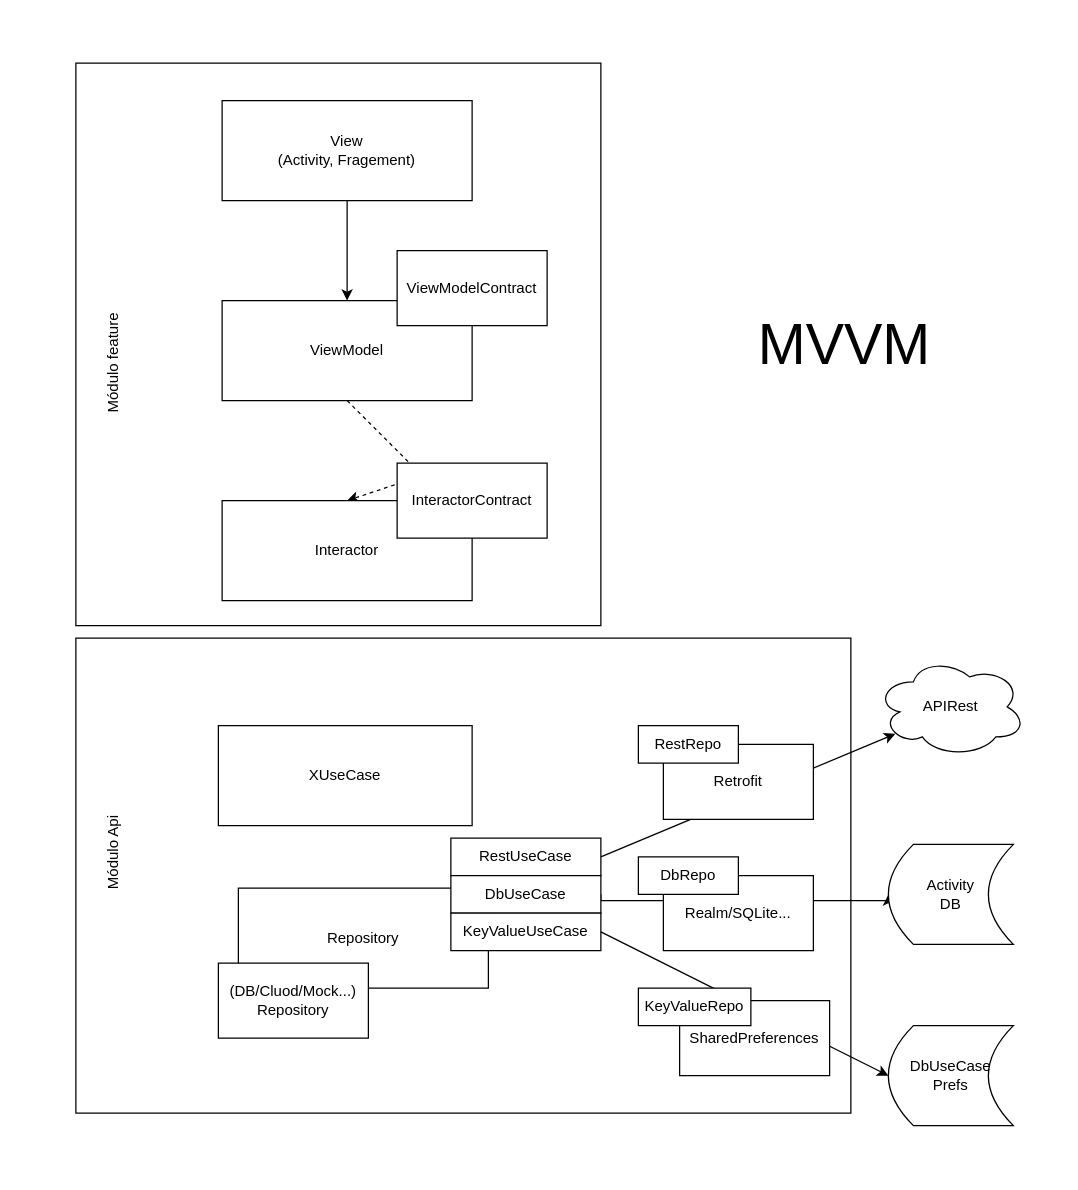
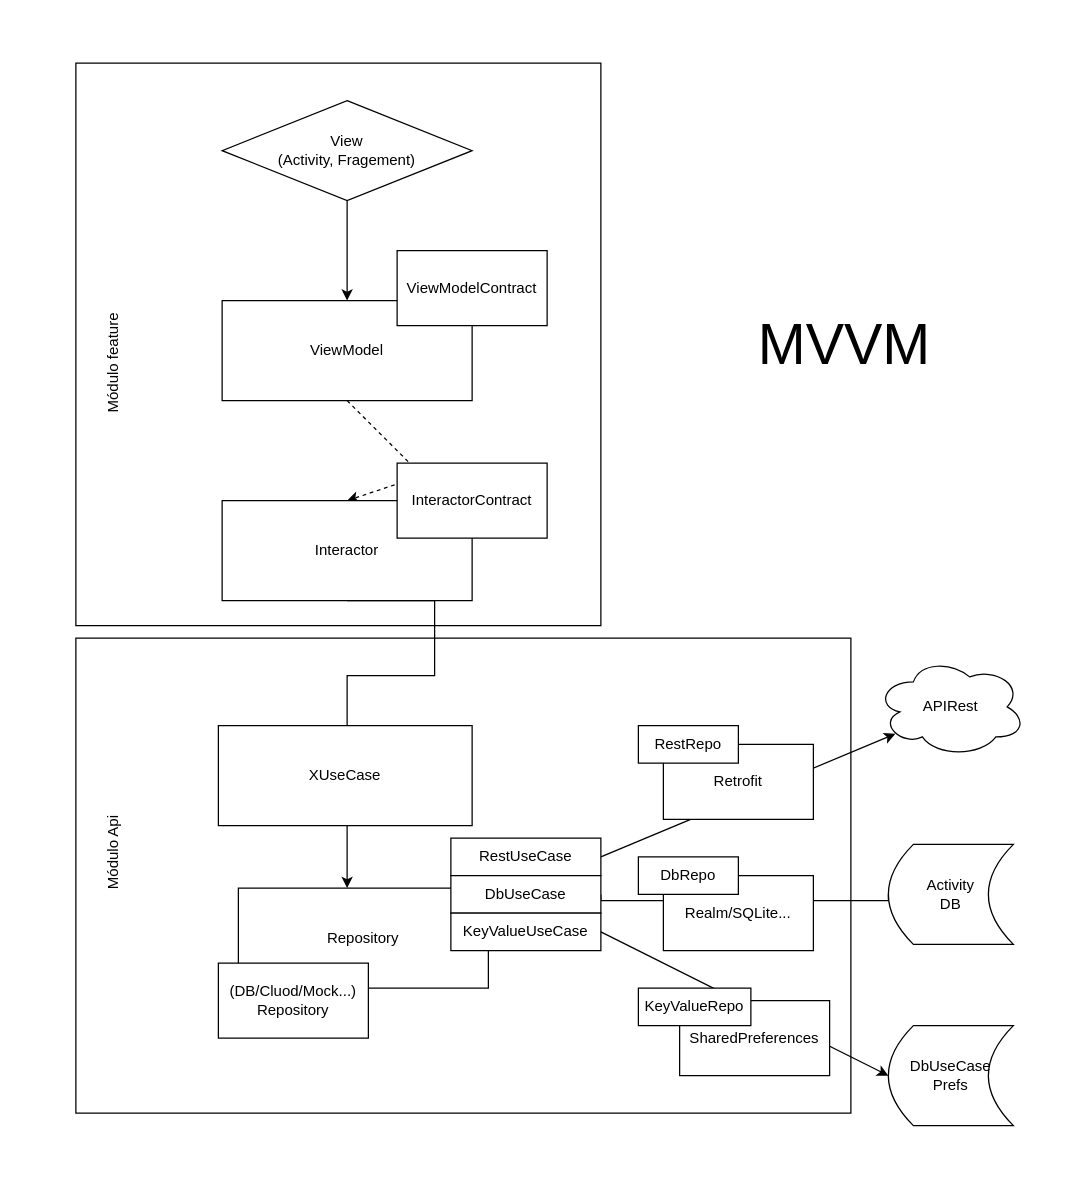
(347, 151) -> (347, 151)
none -> (404, 676)
(885, 901) -> (887, 901)
